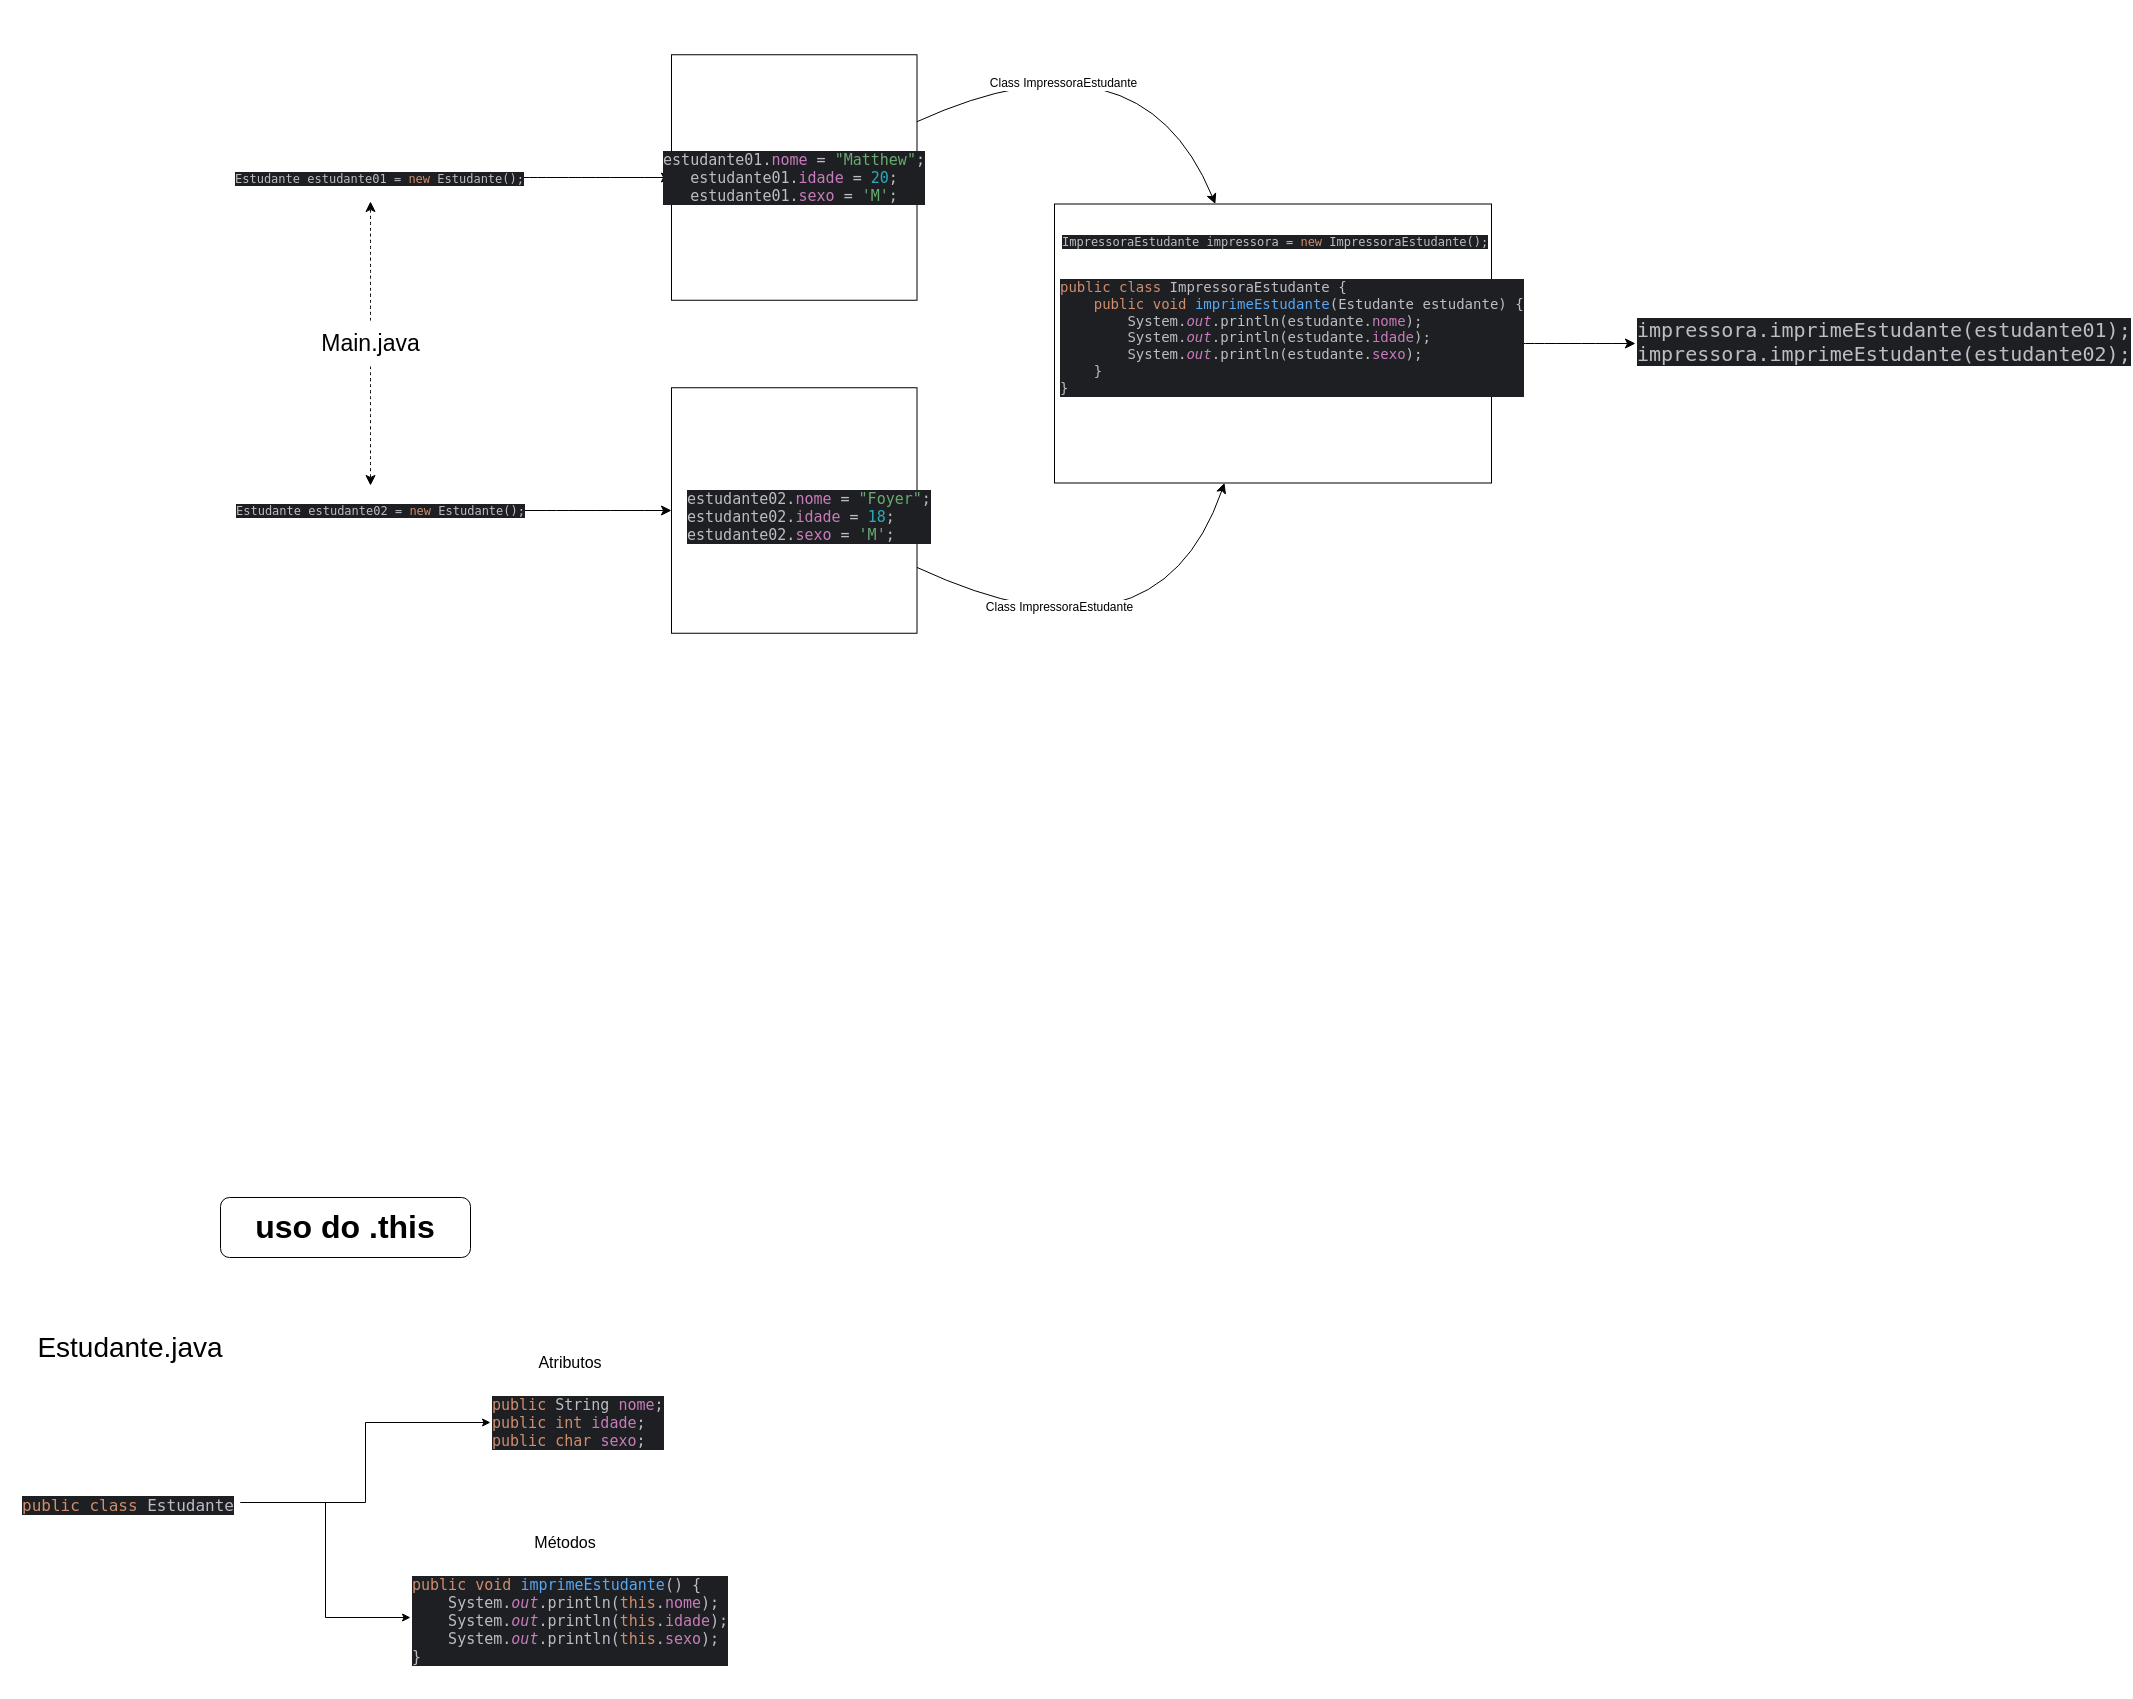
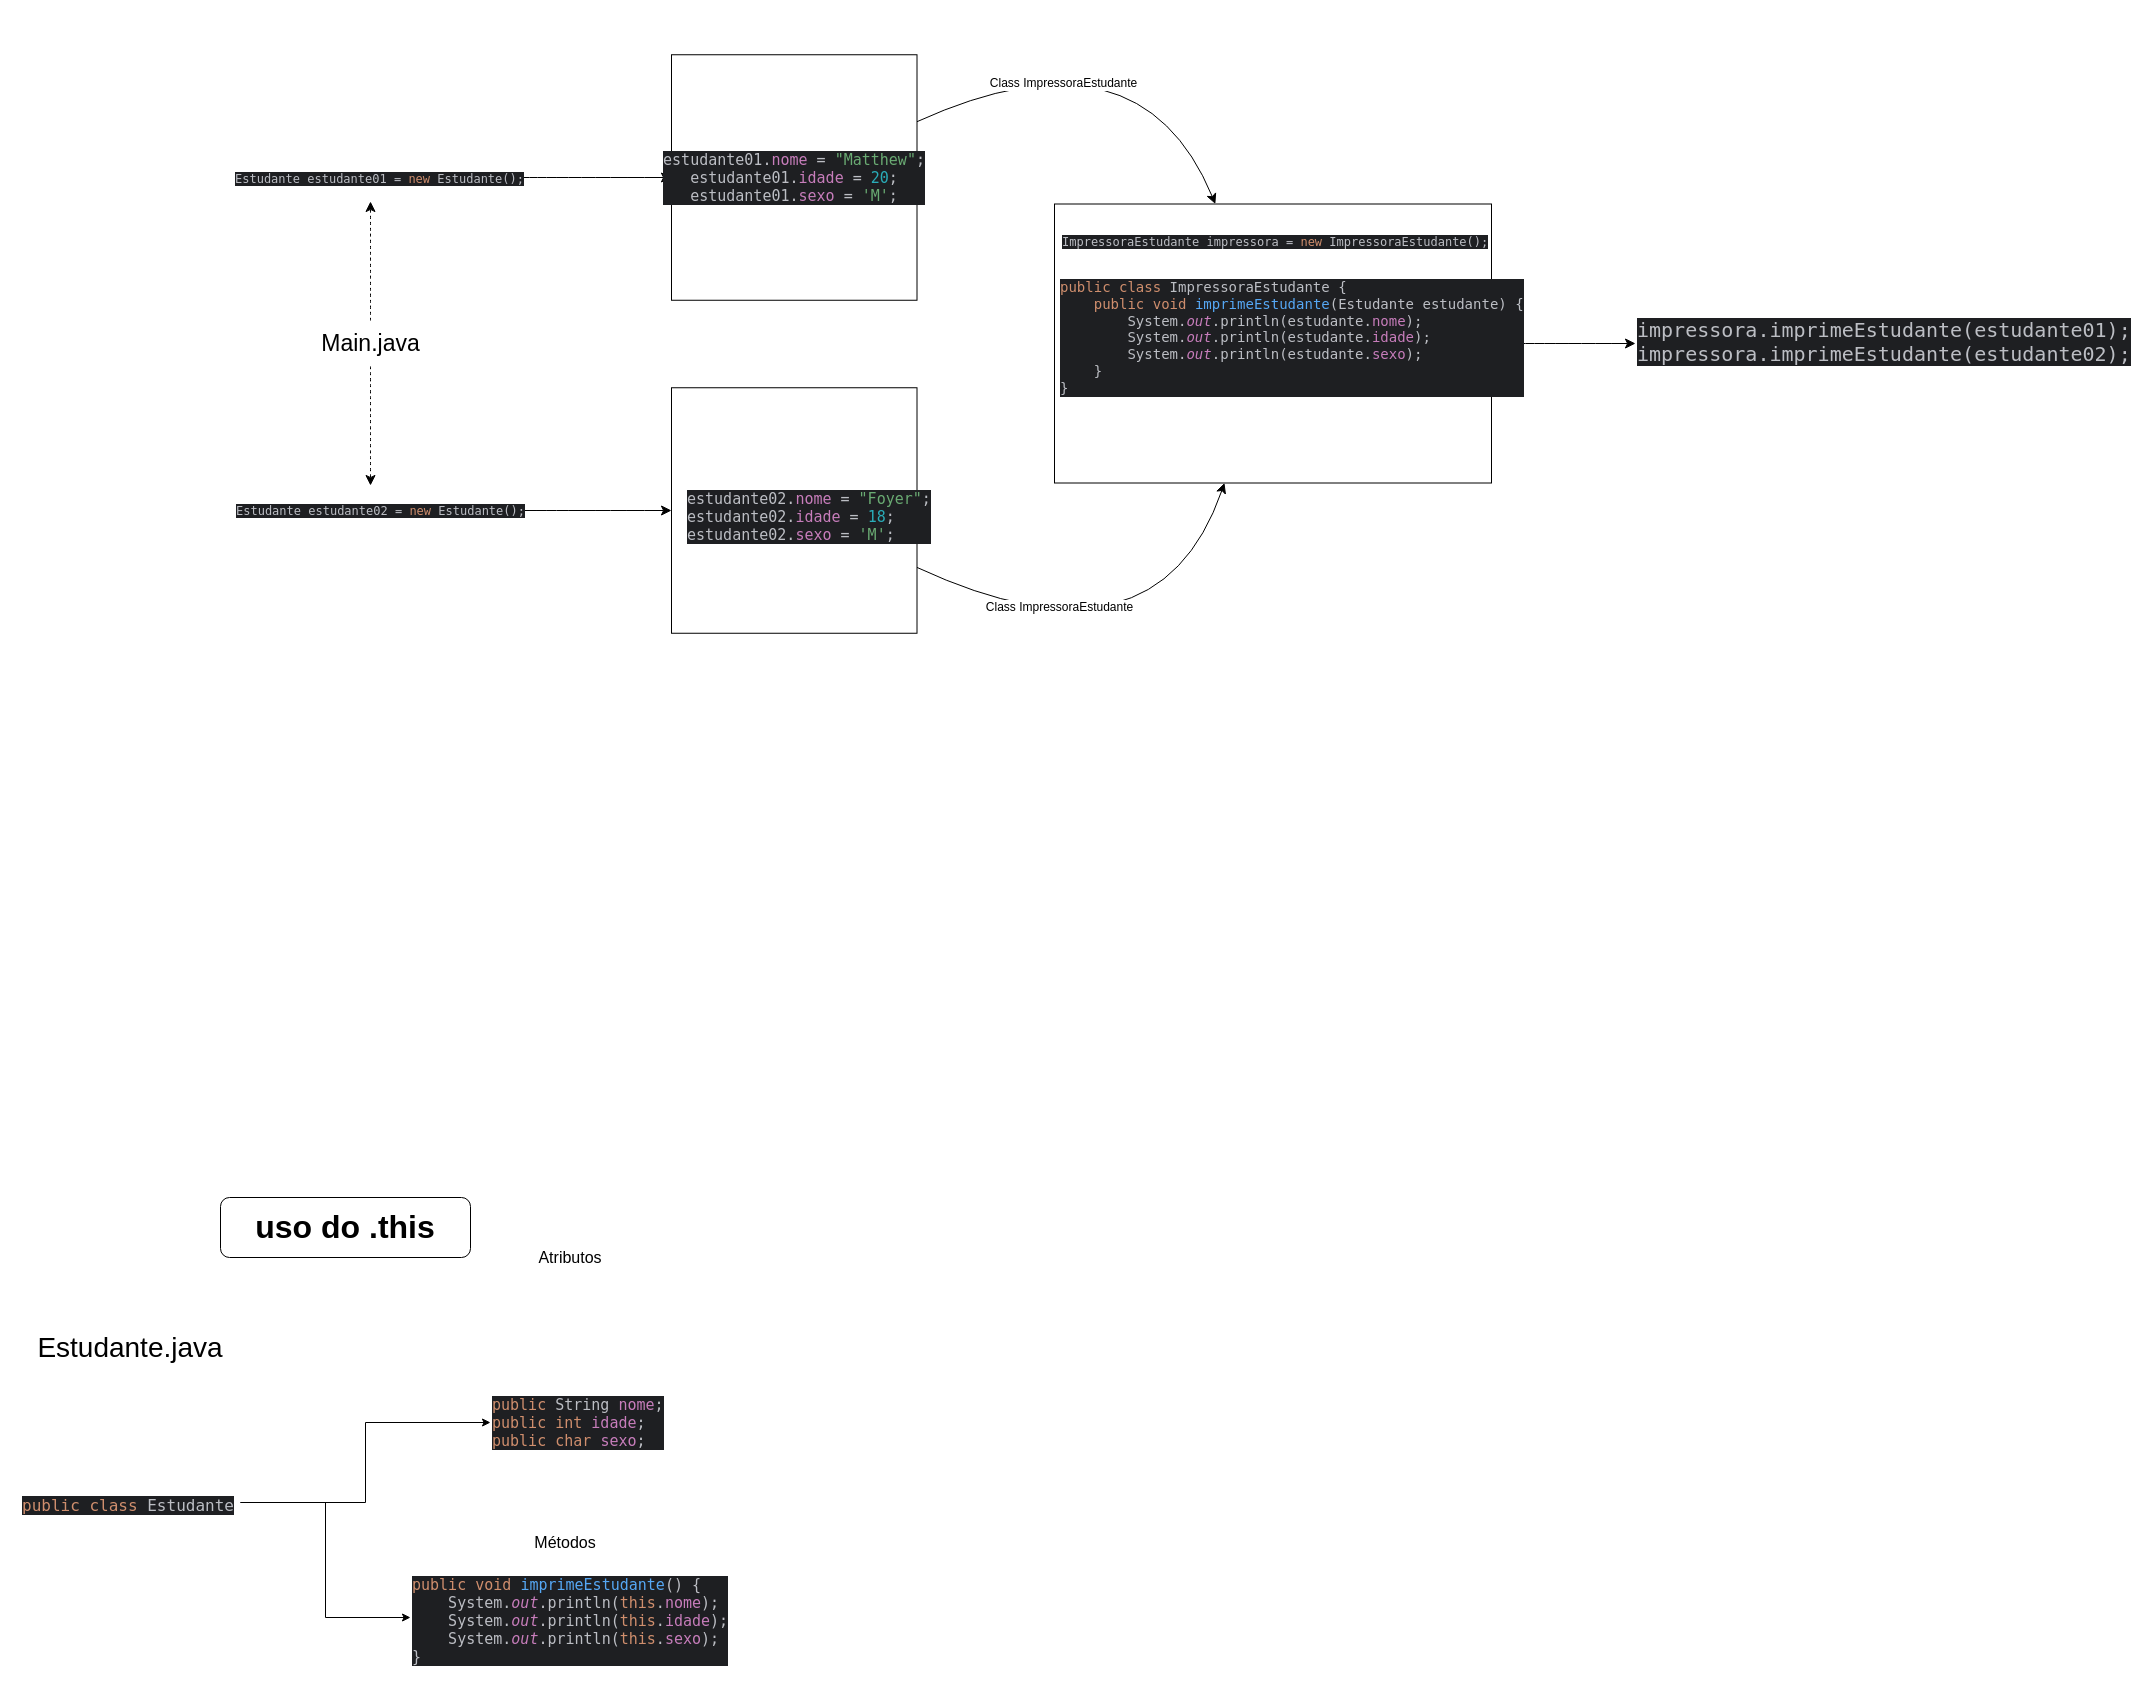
(571, 1363) -> (571, 1258)
